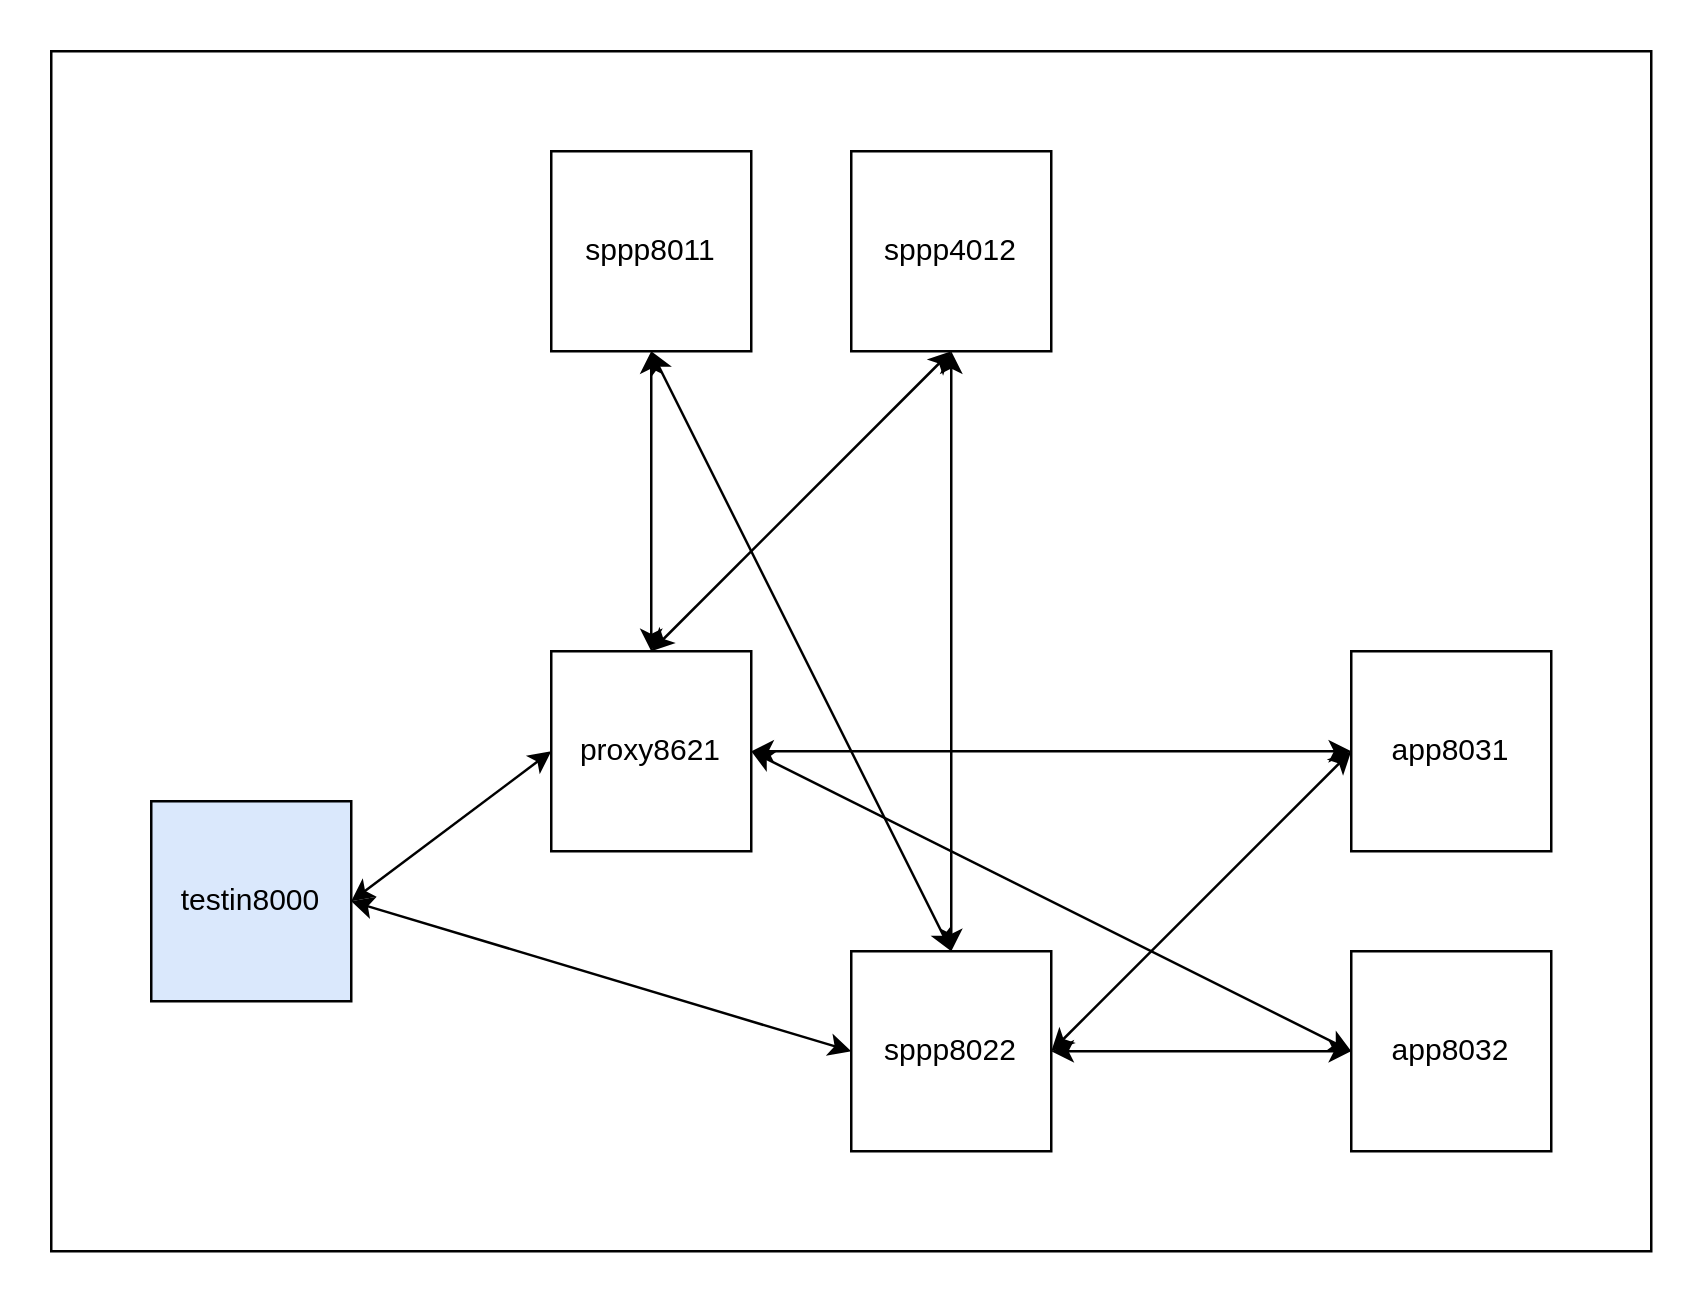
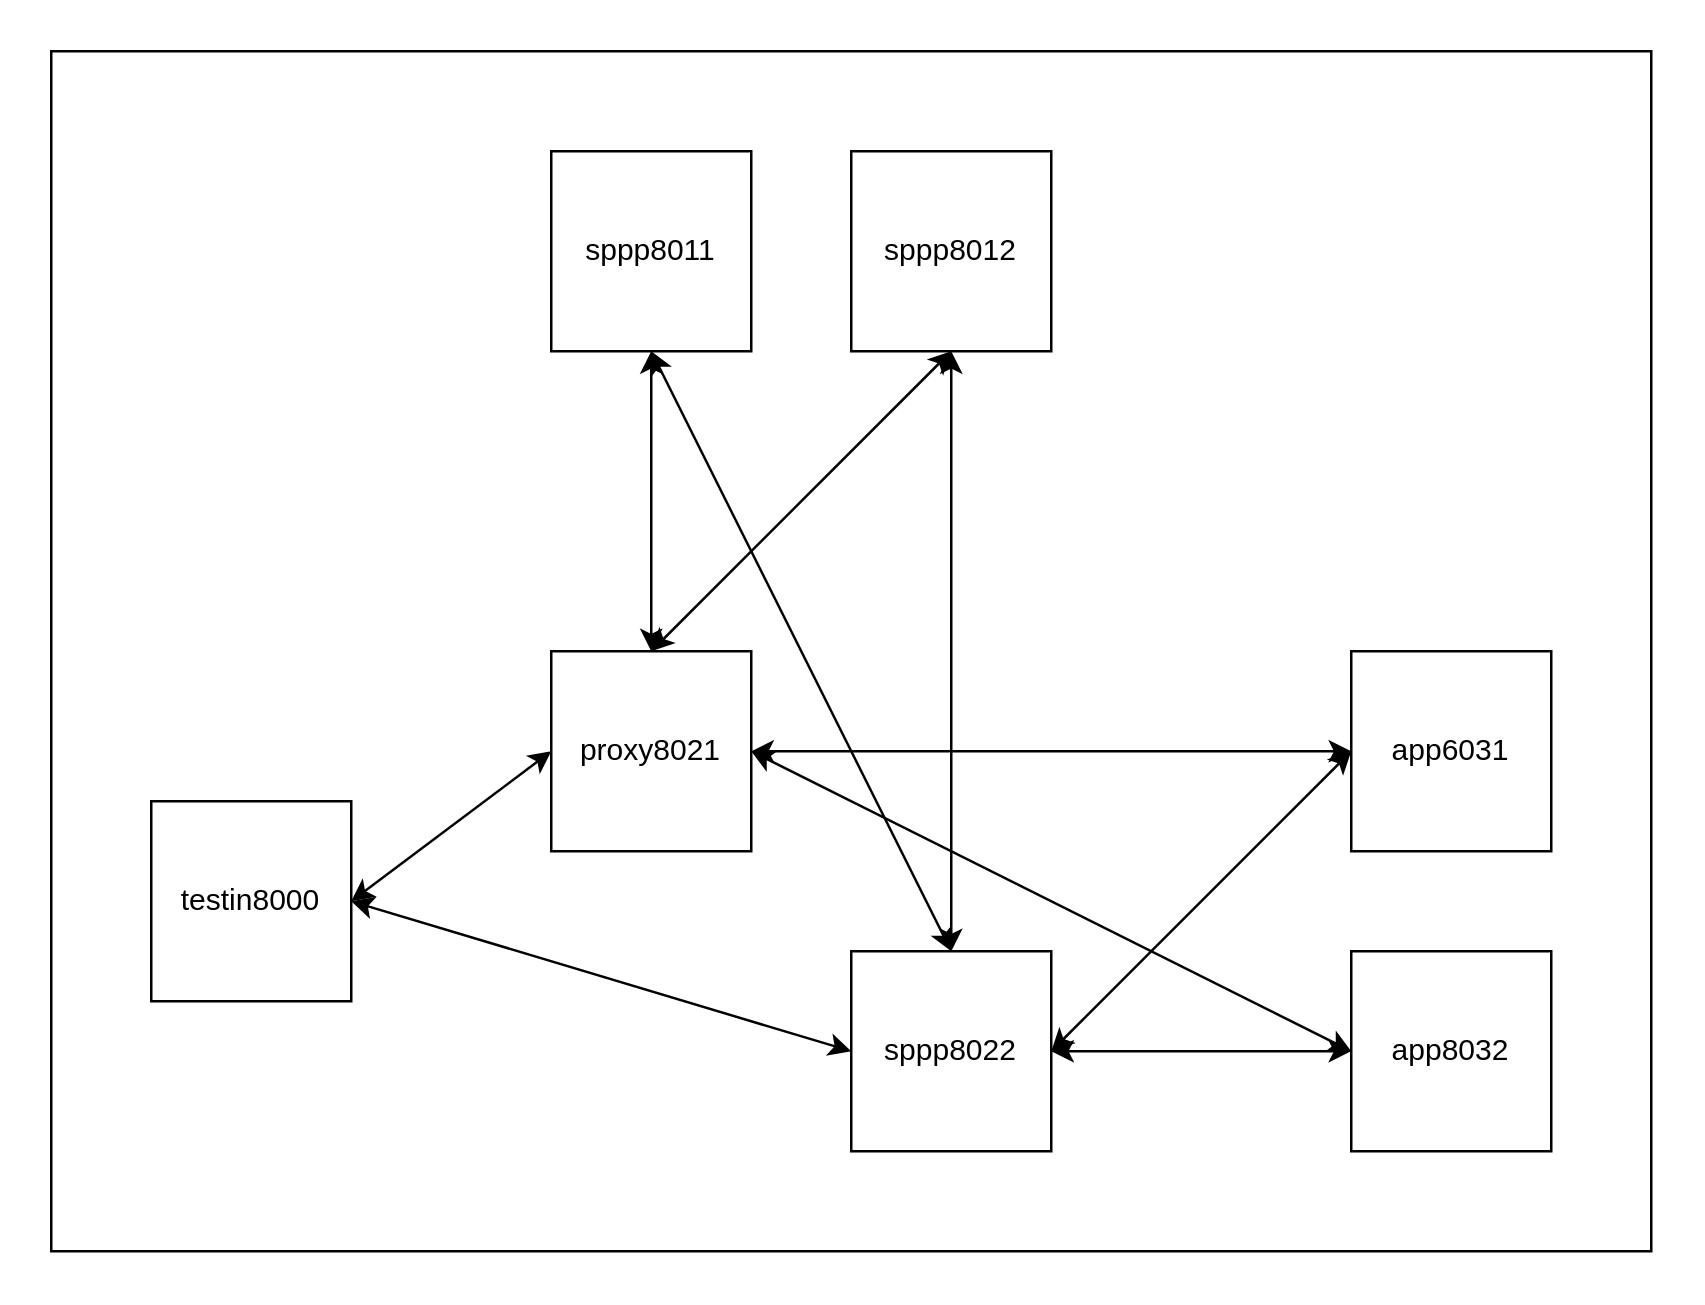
(951, 251) -> (951, 251)
(651, 751) -> (651, 751)
(1451, 751) -> (1451, 751)
(251, 901) -> (251, 901)
